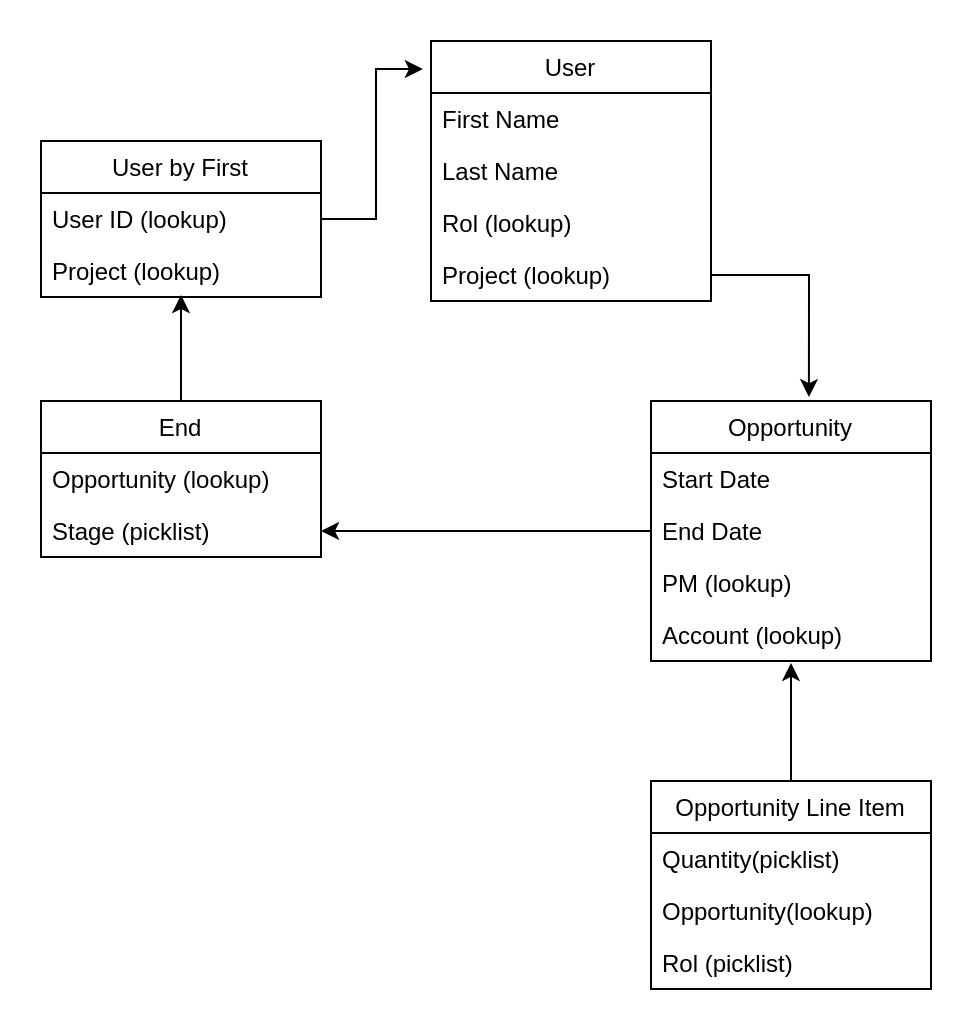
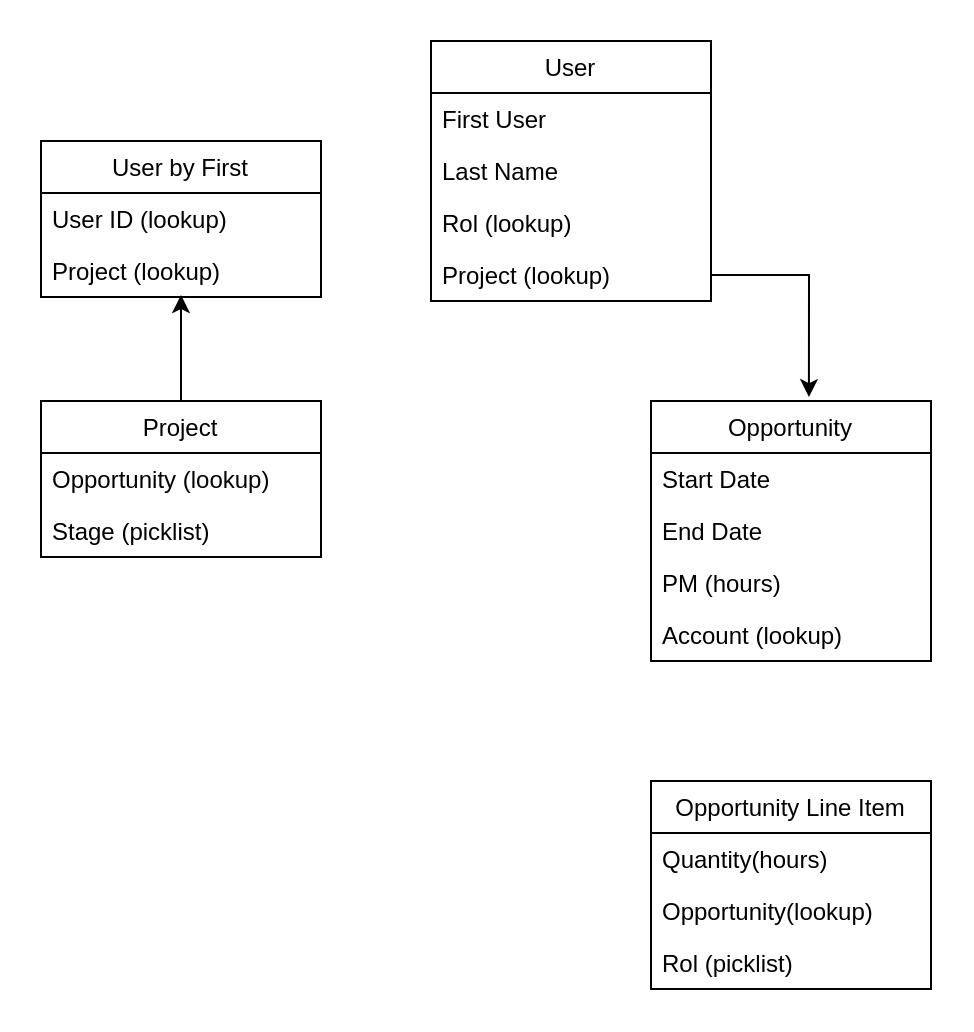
(503, 120) -> (503, 120)
(376, 153) -> none
(180, 428) -> (180, 428)
(491, 531) -> none
(730, 584) -> (726, 584)
(791, 729) -> none
(770, 860) -> (760, 860)
